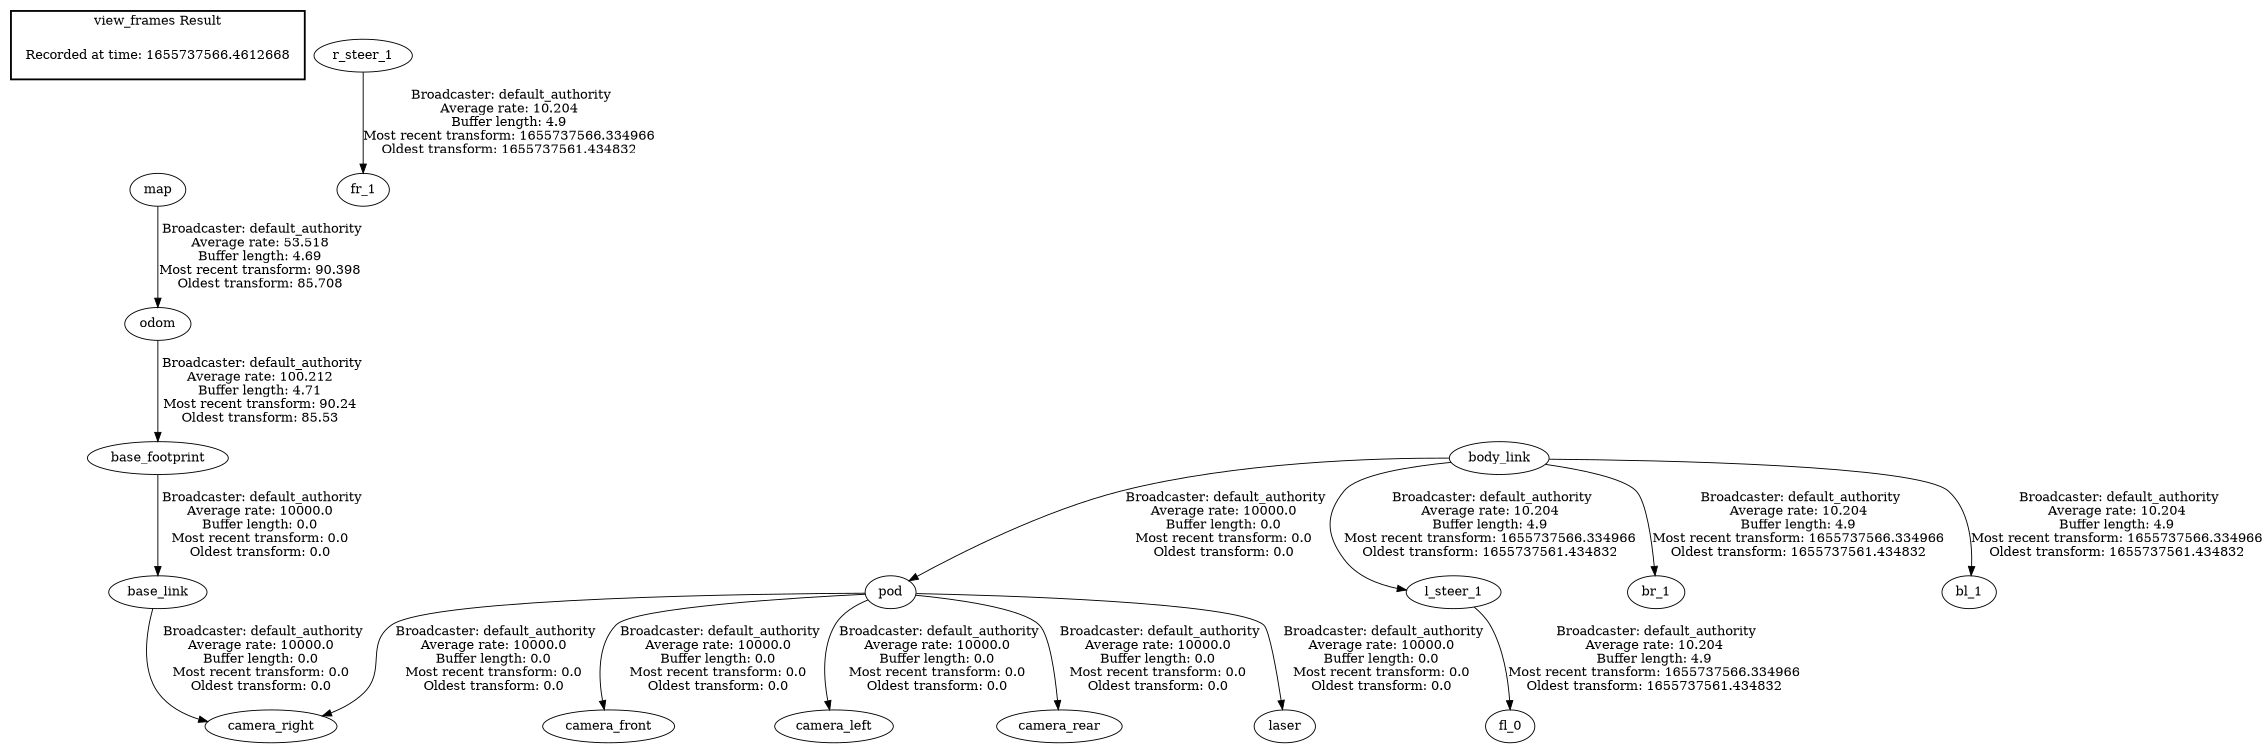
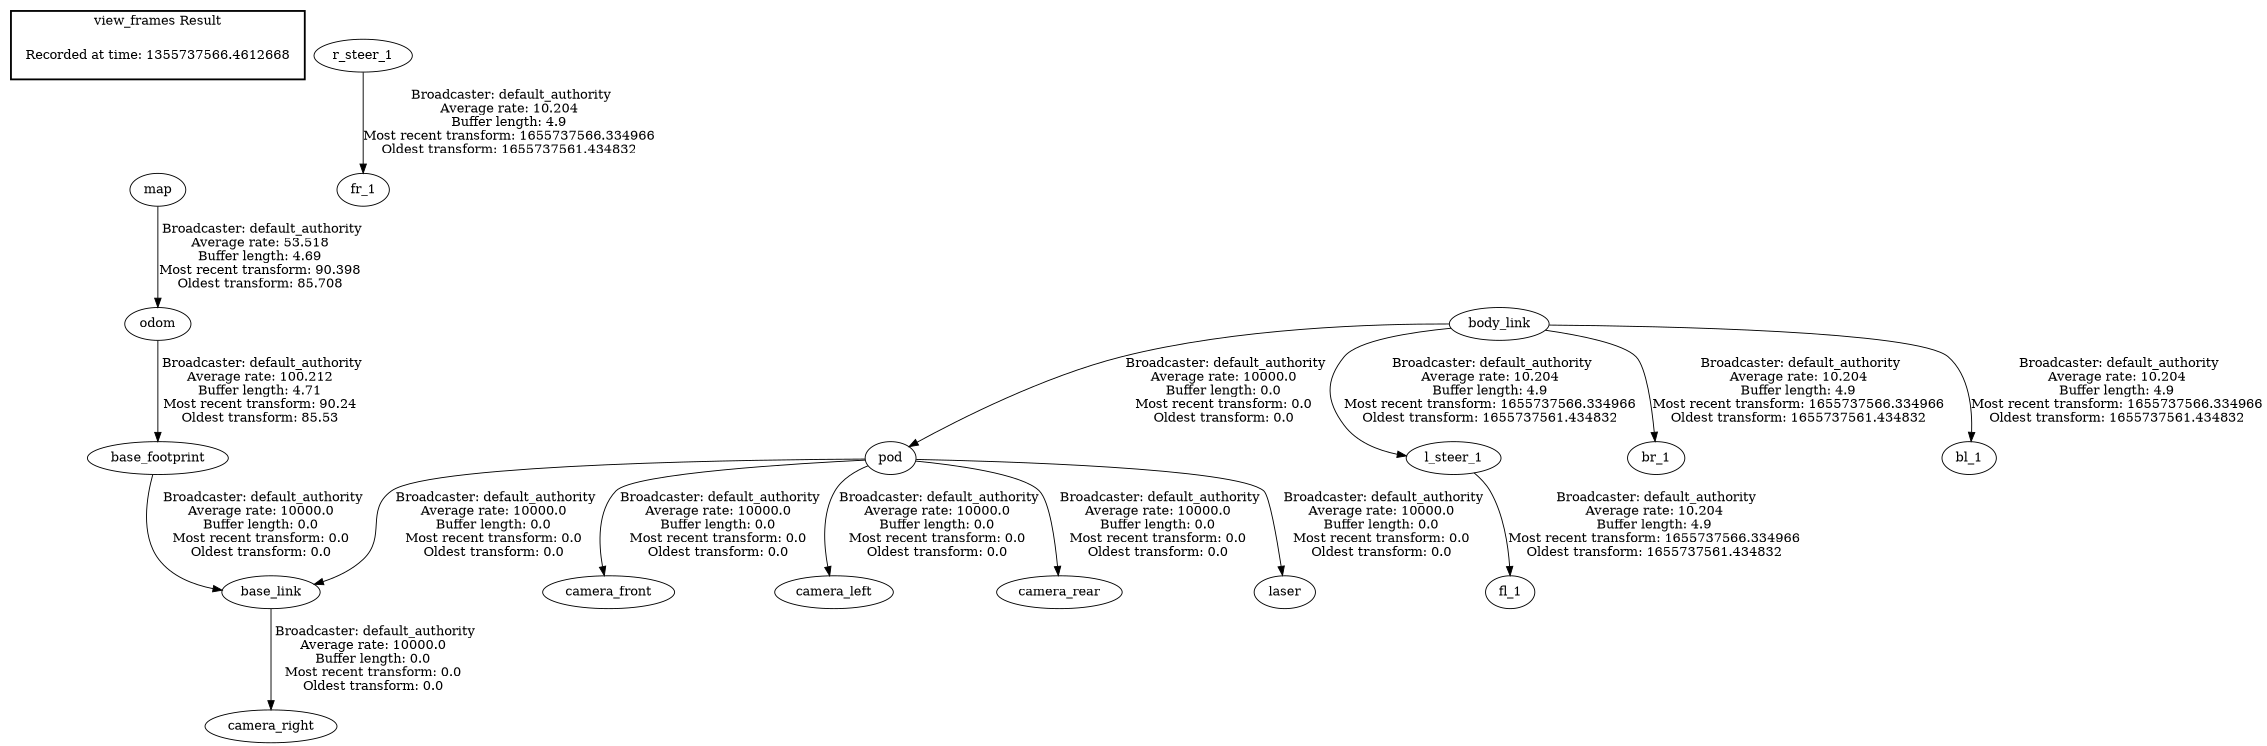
(158, 56) -> (158, 56)
(570, 601) -> (566, 467)
(1510, 726) -> (1510, 592)
